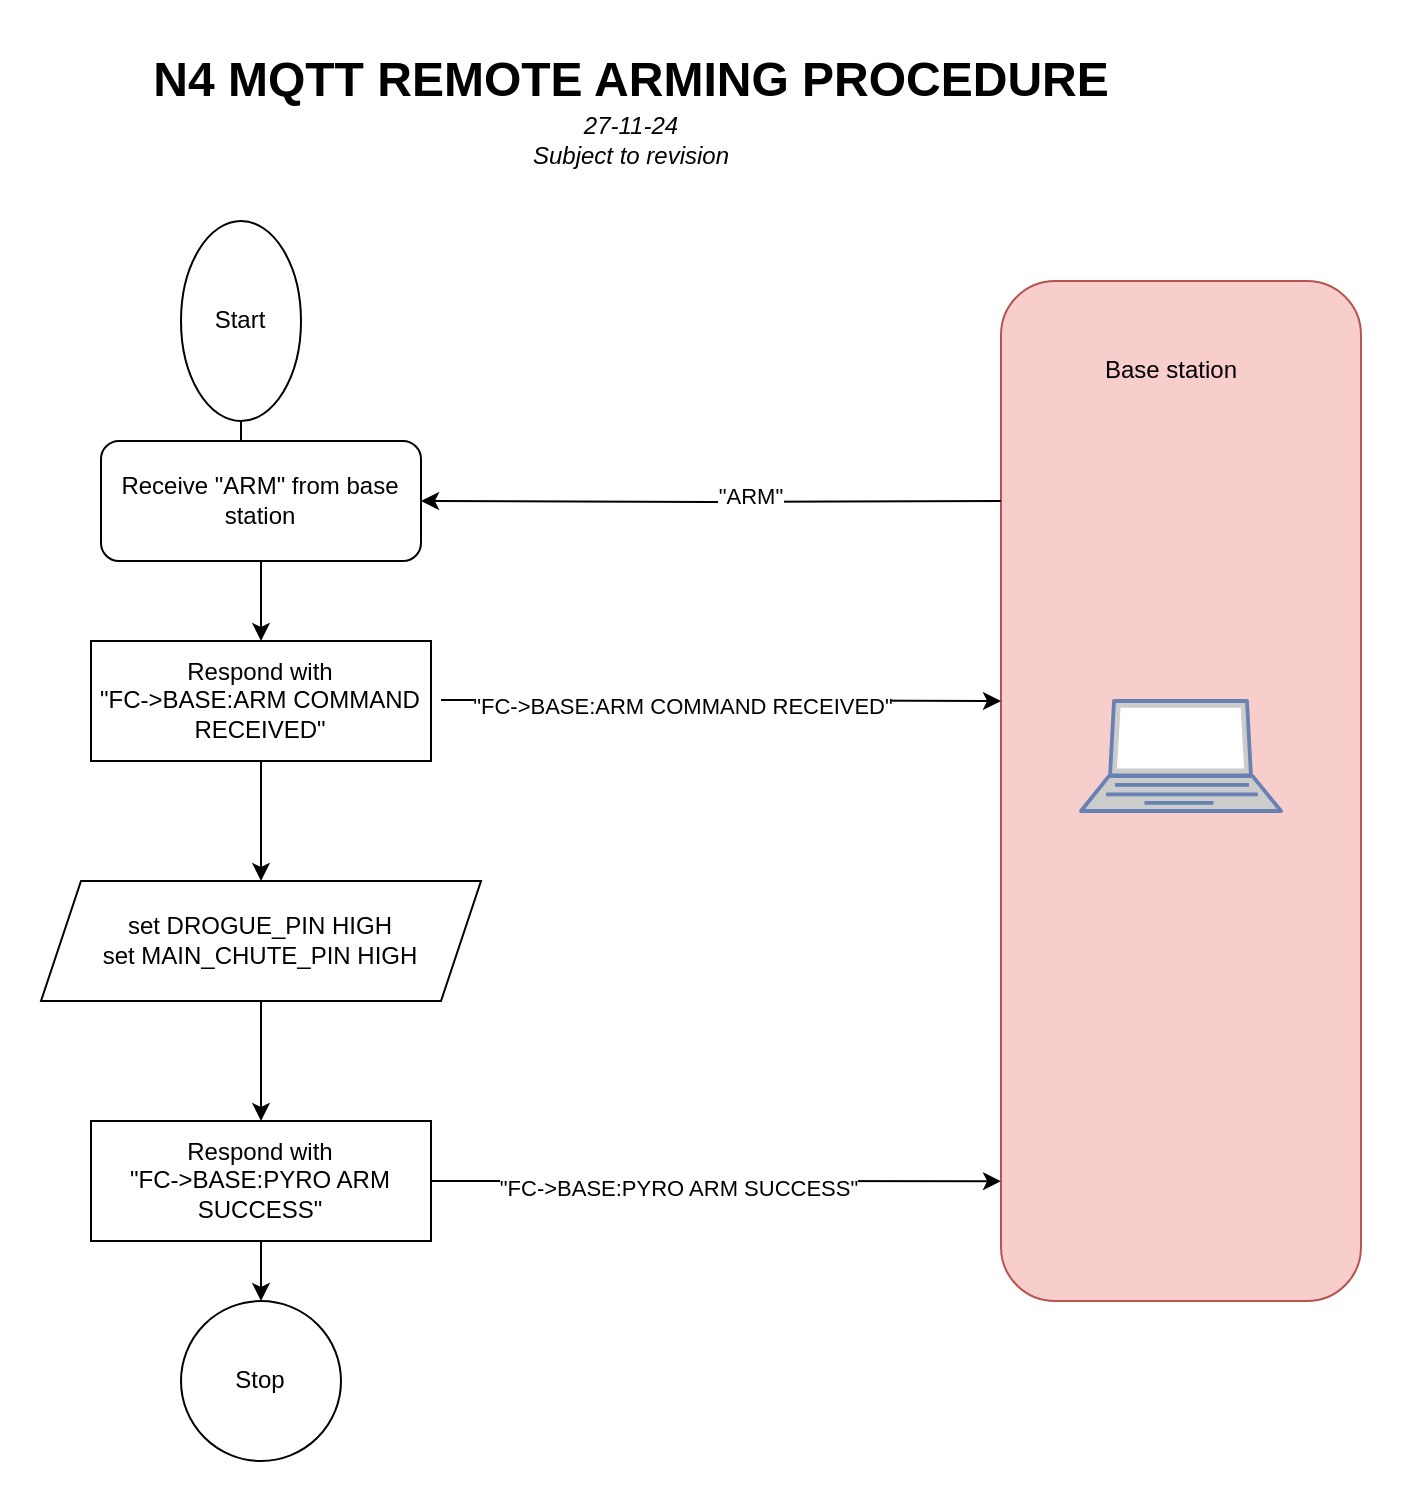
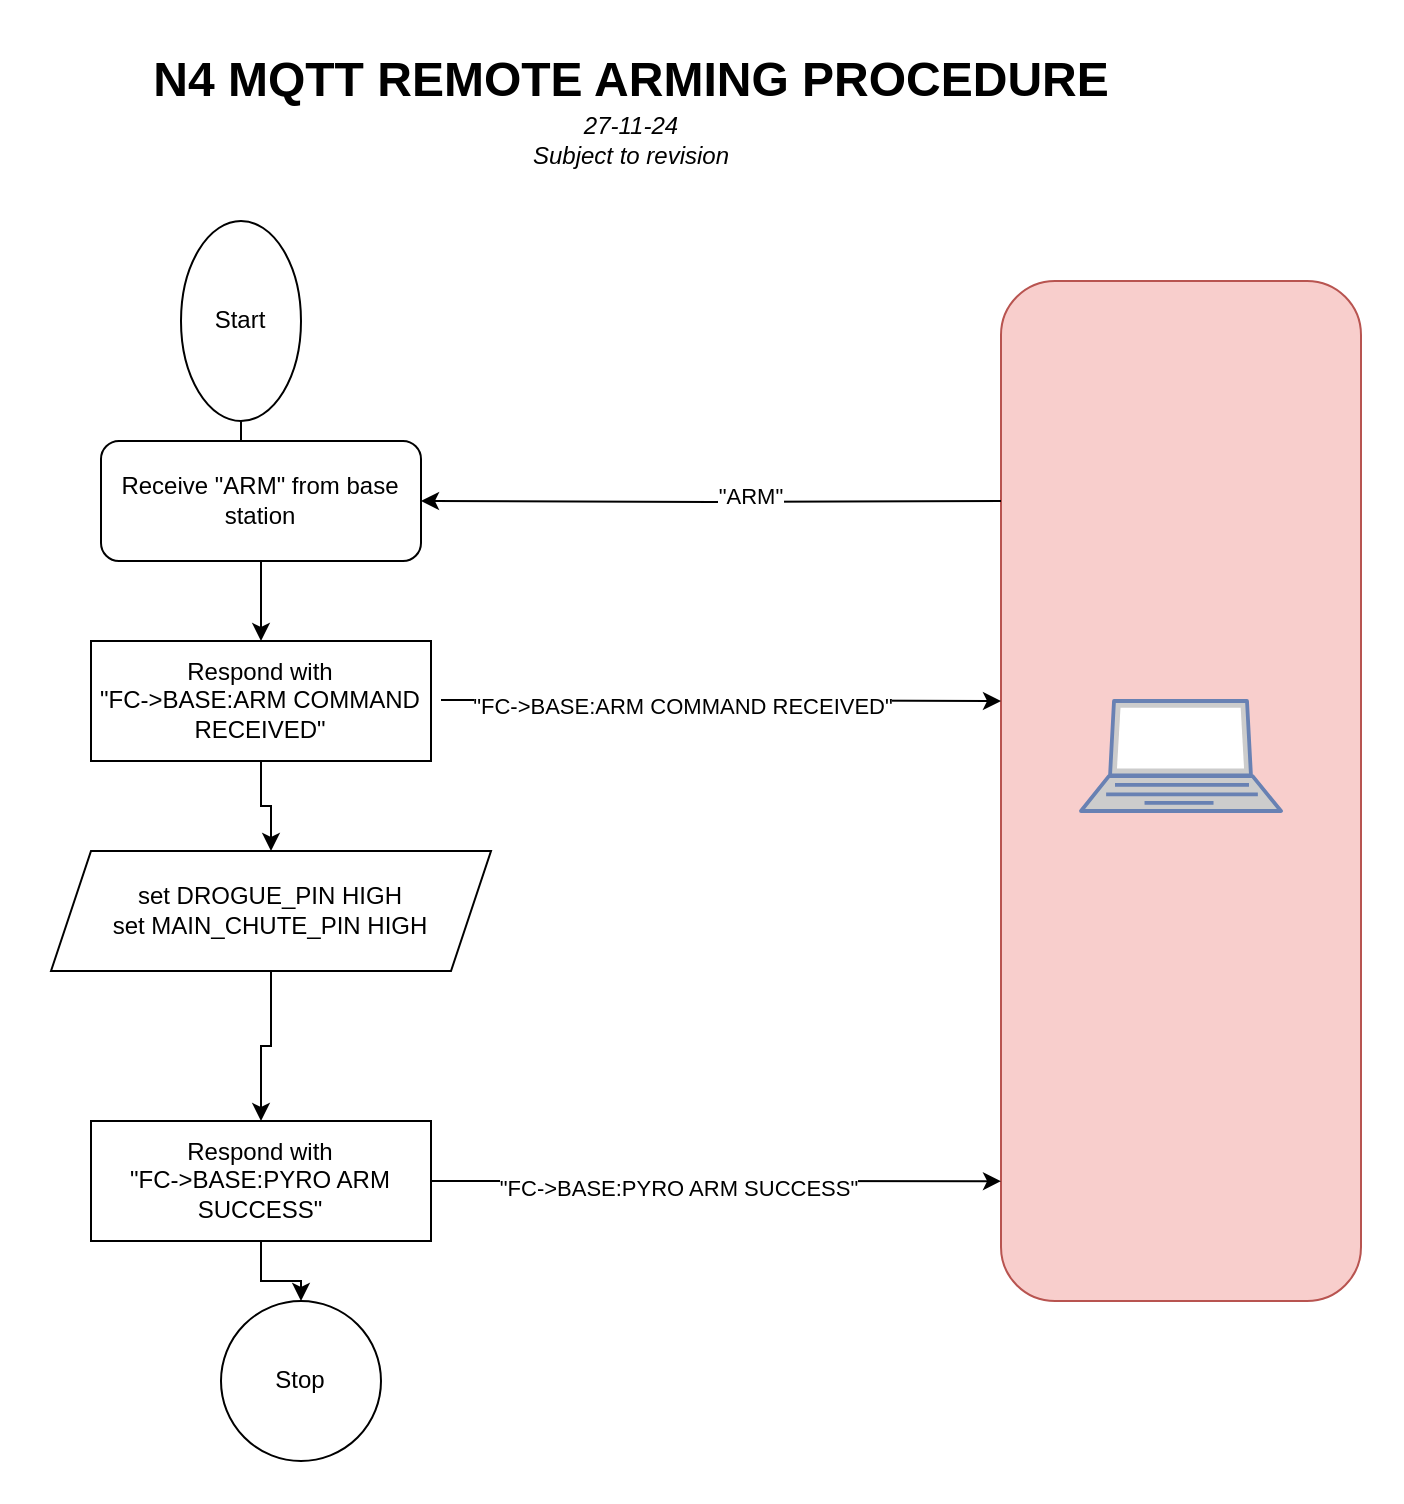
(1171, 371) -> none
(261, 941) -> (271, 911)
(261, 1381) -> (301, 1381)
